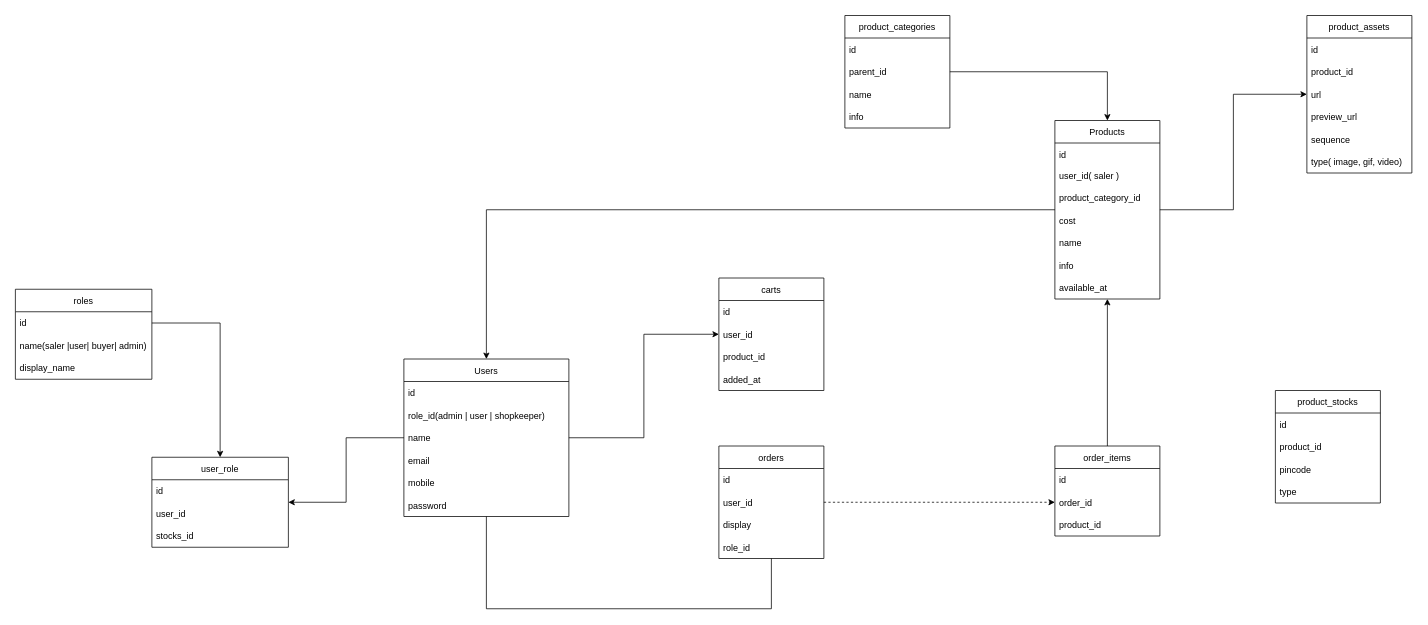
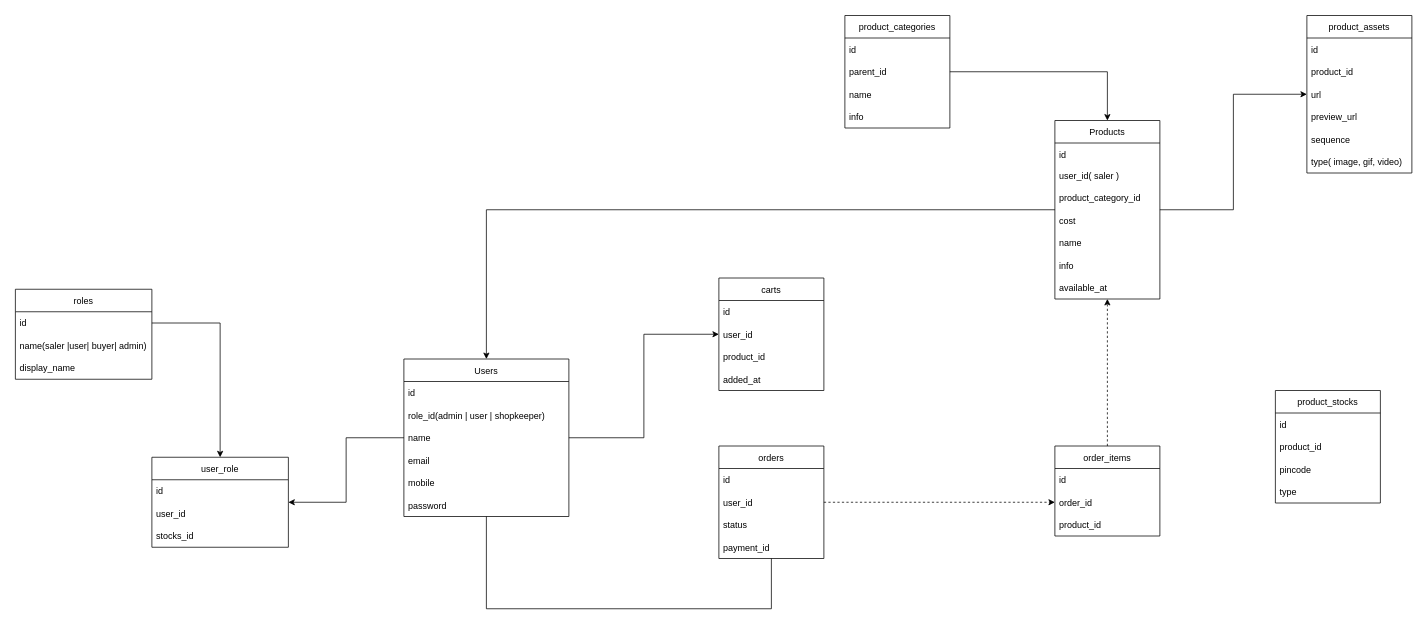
(1107, 375) -> (1107, 375)
(738, 525) -> (738, 525)
(738, 548) -> (747, 548)
